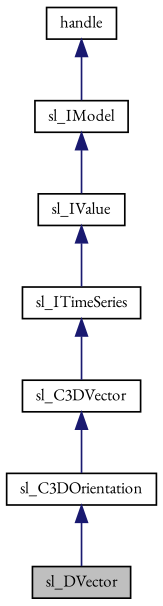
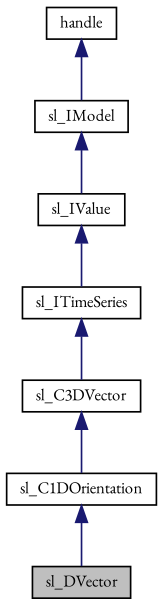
(82, 489) -> (82, 489)
